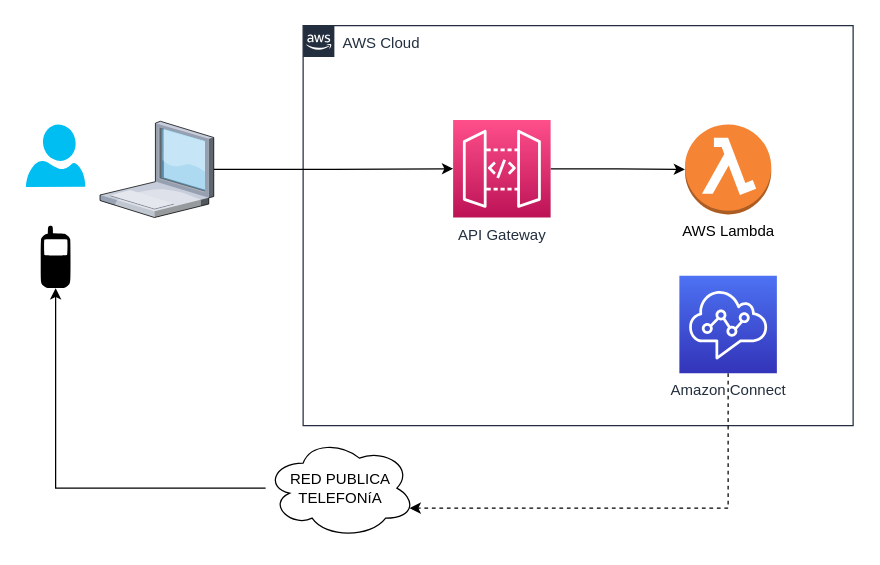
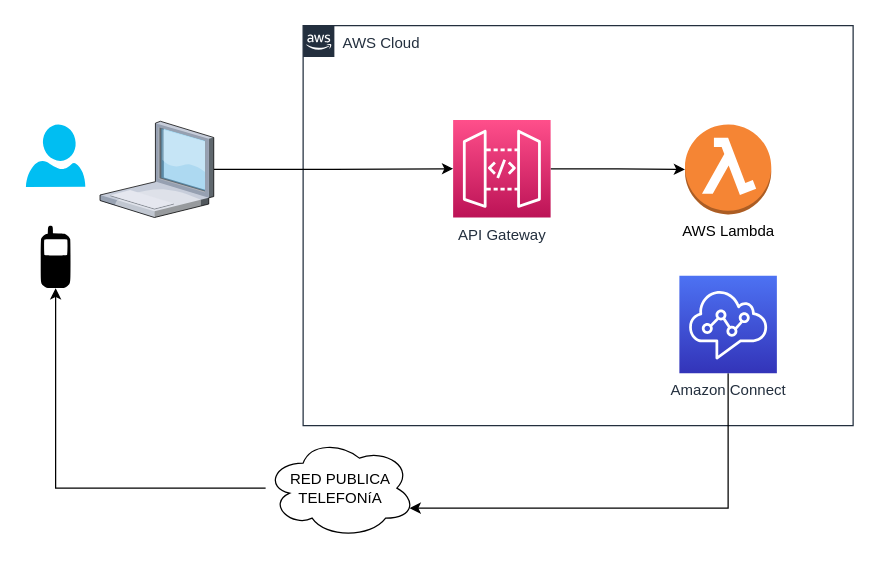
(640, 508) -> (640, 508)
